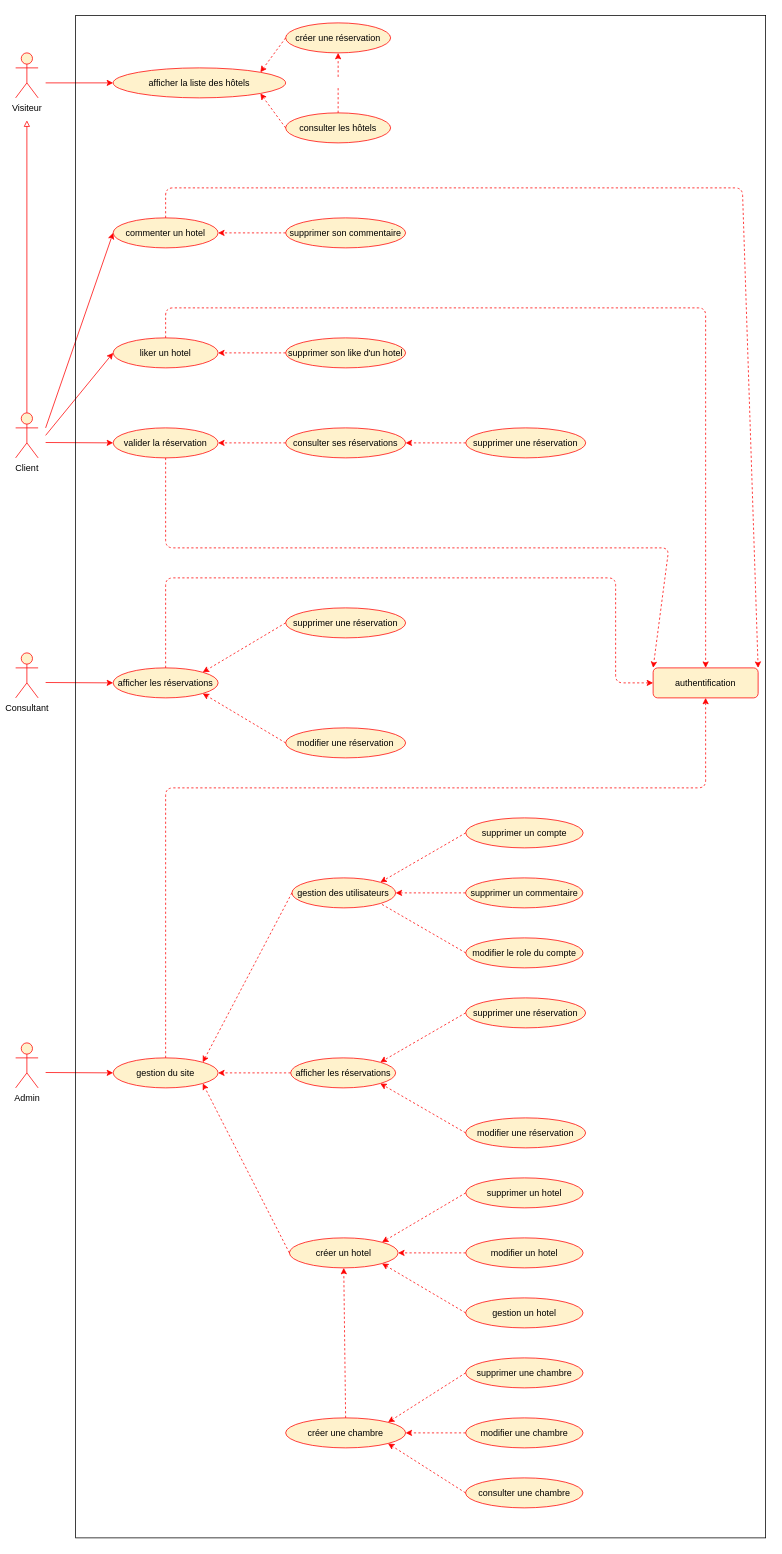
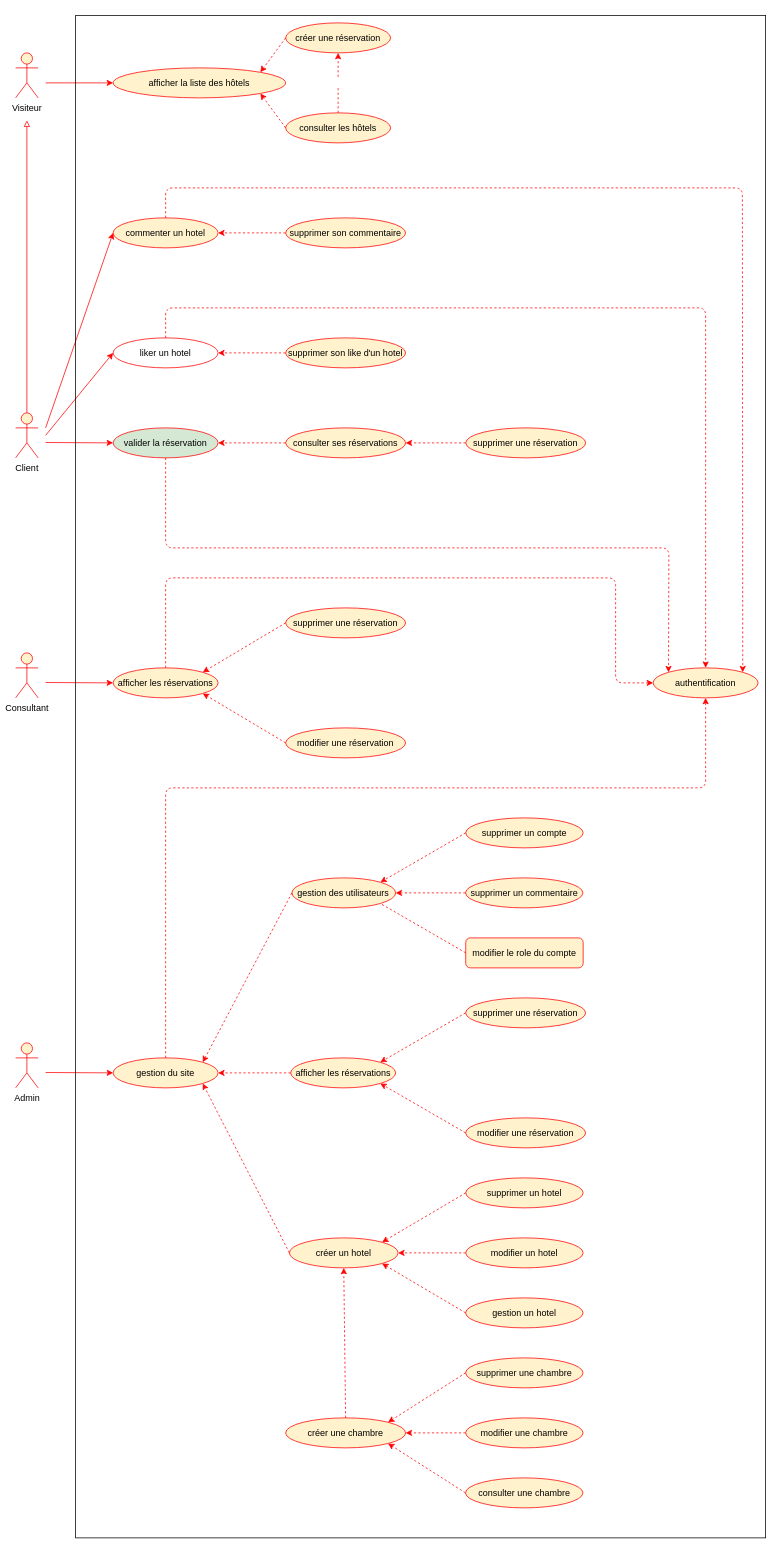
(165, 353) -> (165, 353)
(165, 443) -> (165, 443)
(705, 683) -> (705, 683)
(524, 953) -> (524, 953)
